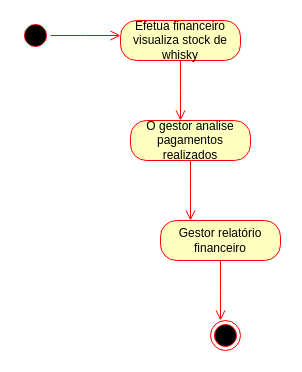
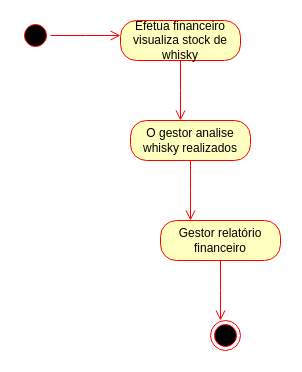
(191, 141) -> (191, 141)
